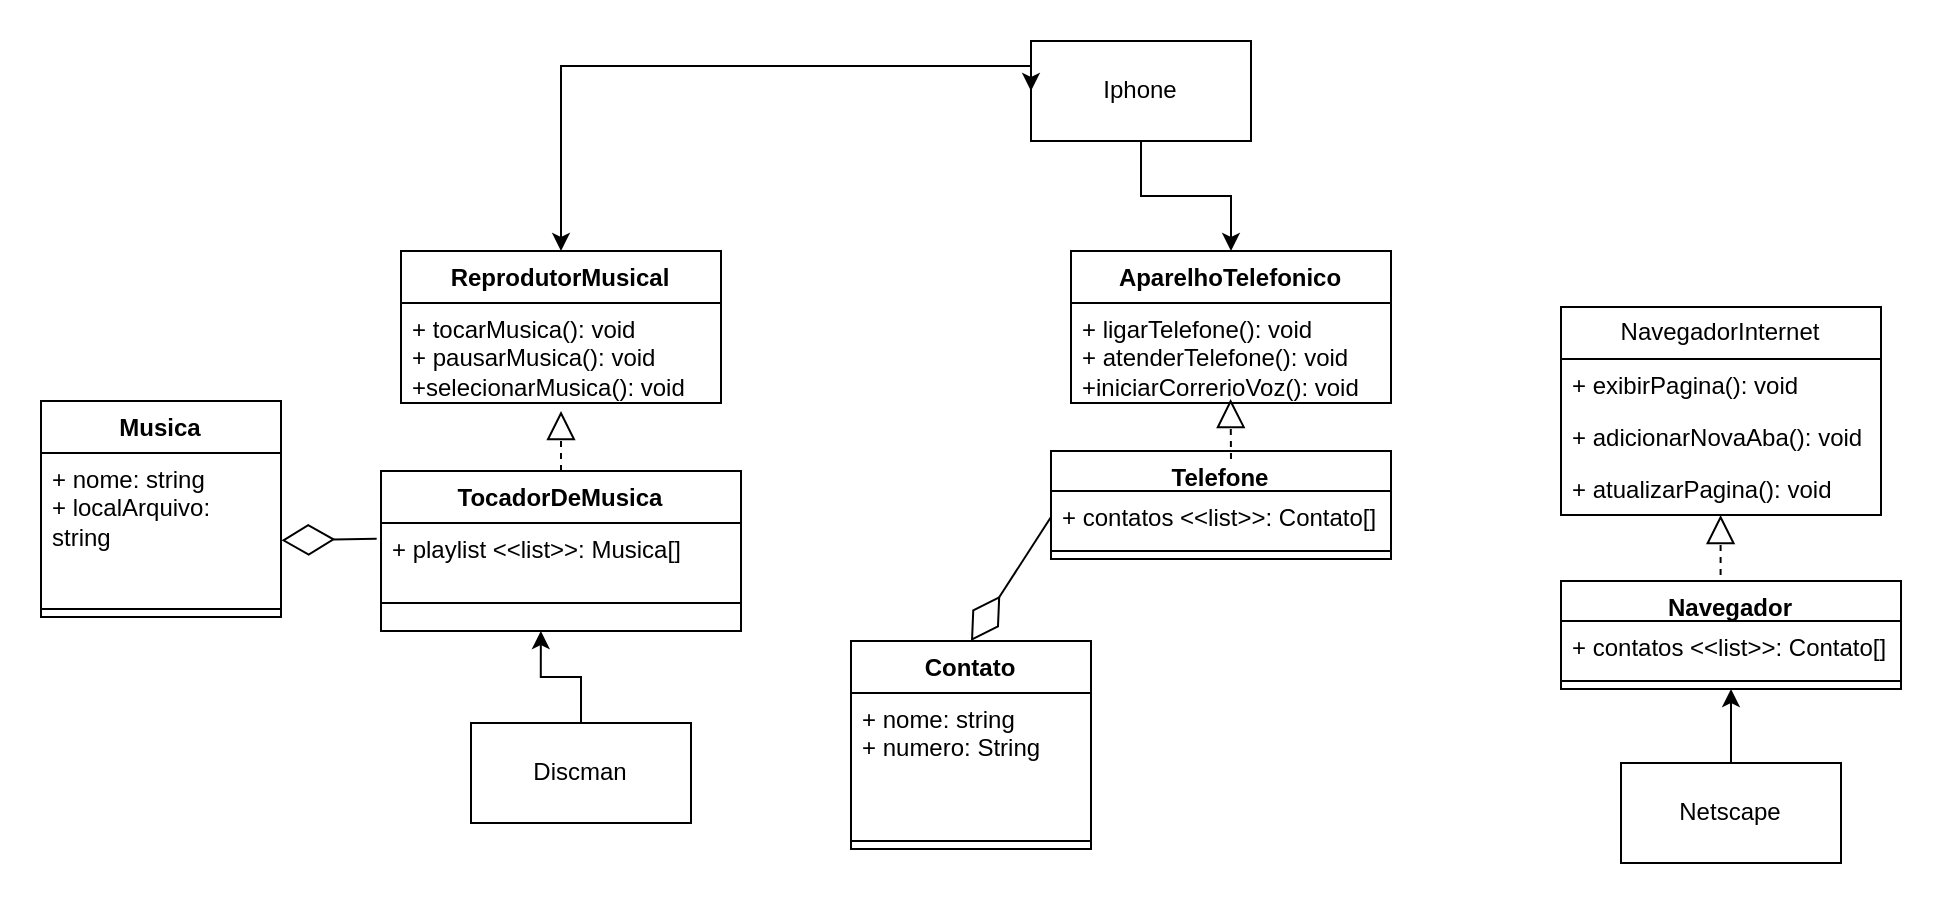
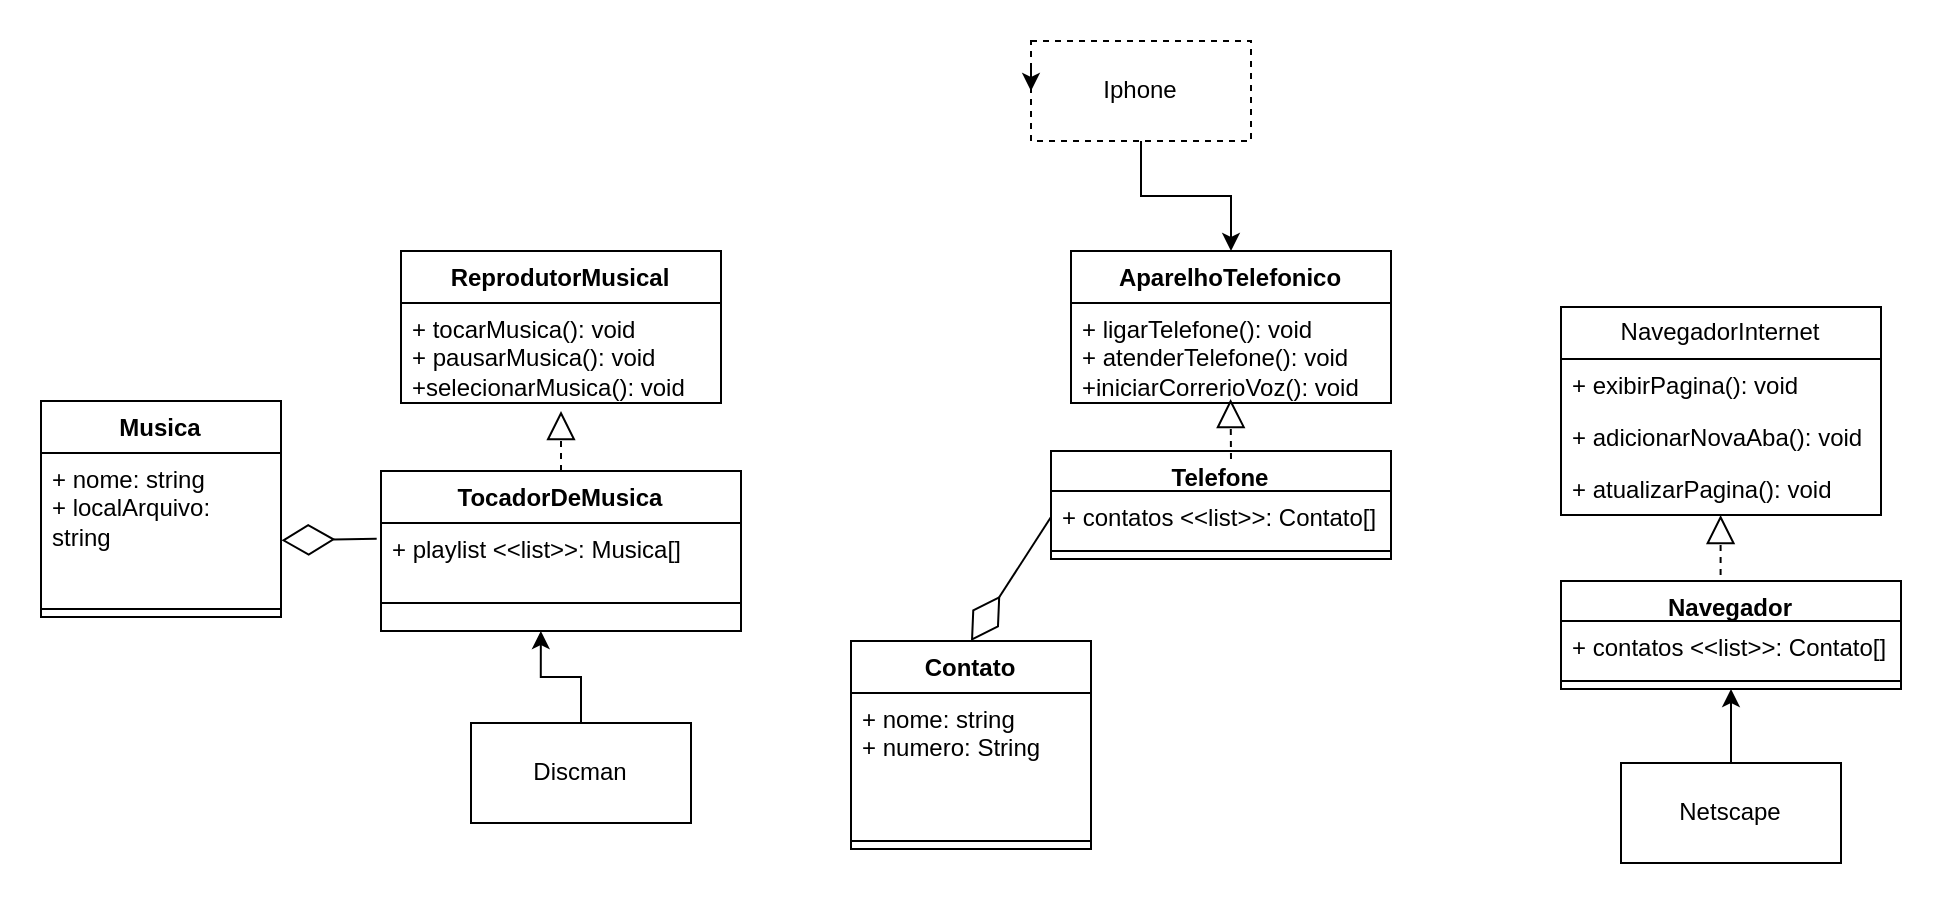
(709, 66) -> none
(1141, 91) -> (1141, 91)
